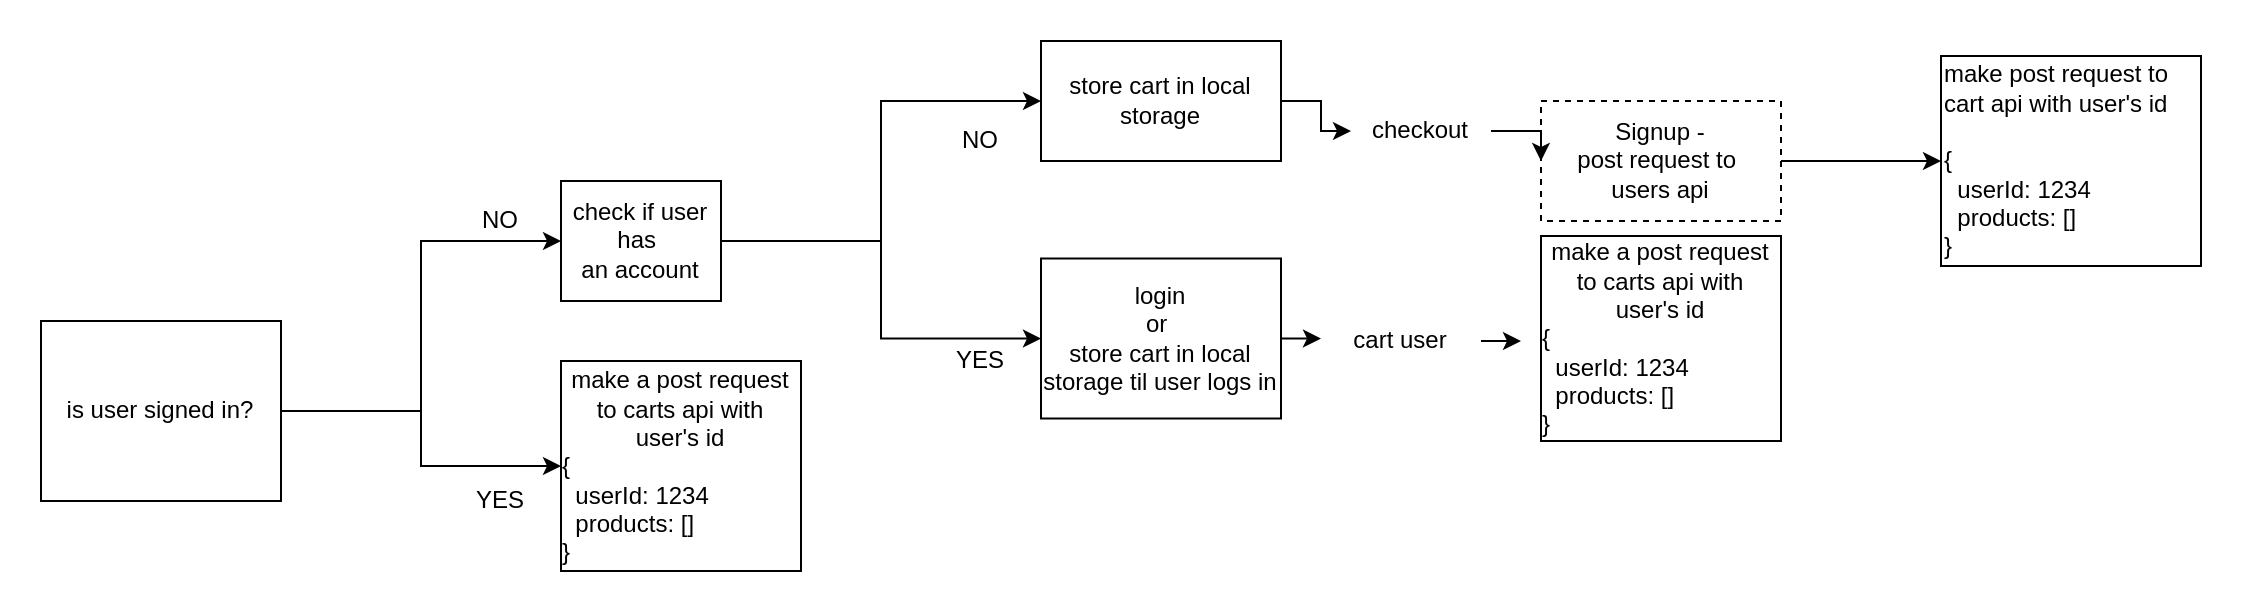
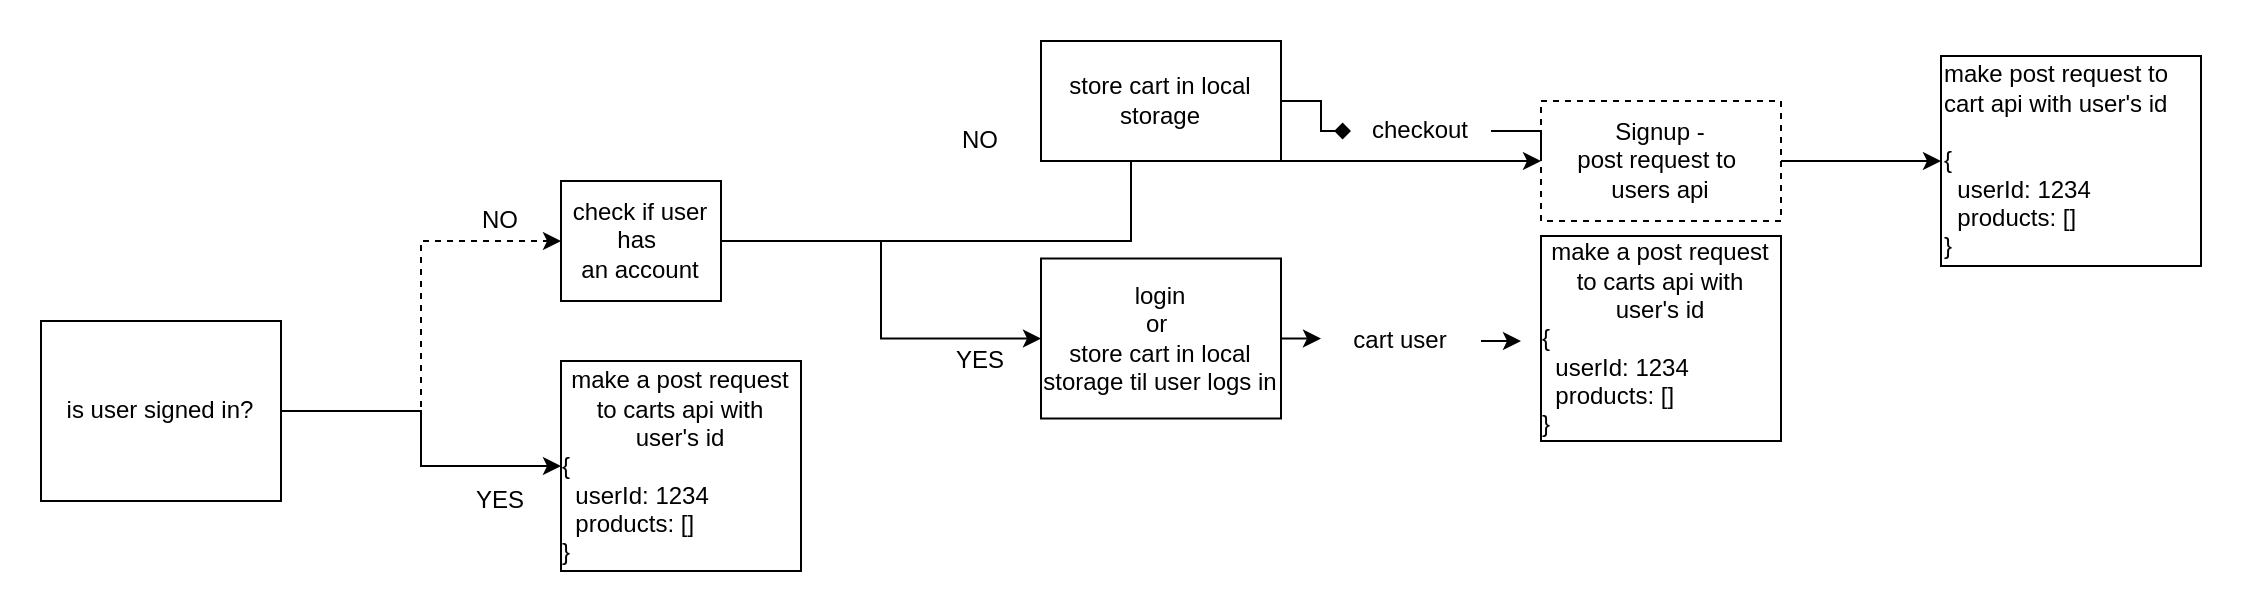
(886, 101) -> (1049, 241)
(1335, 131) -> (1335, 131)
(1541, 146) -> (1541, 152)
(421, 263) -> (421, 263)
